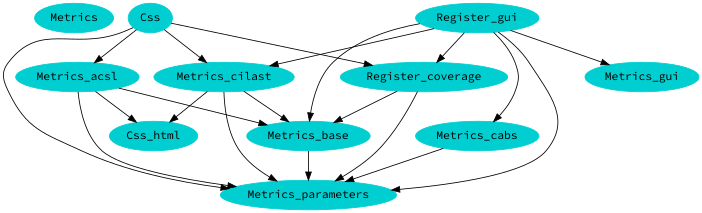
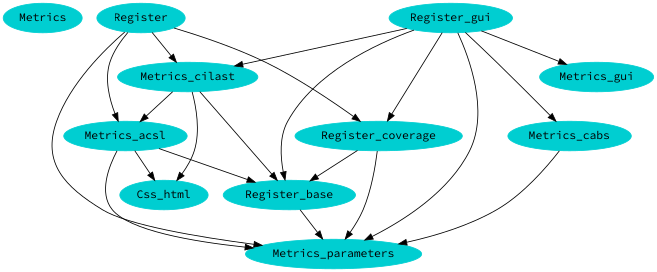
(150, 18) -> (141, 18)
(308, 136) -> (289, 195)
(234, 141) -> (159, 104)
